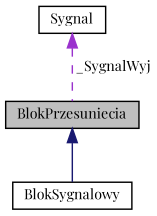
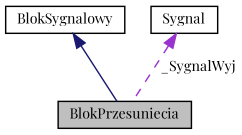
(72, 162) -> (99, 74)
